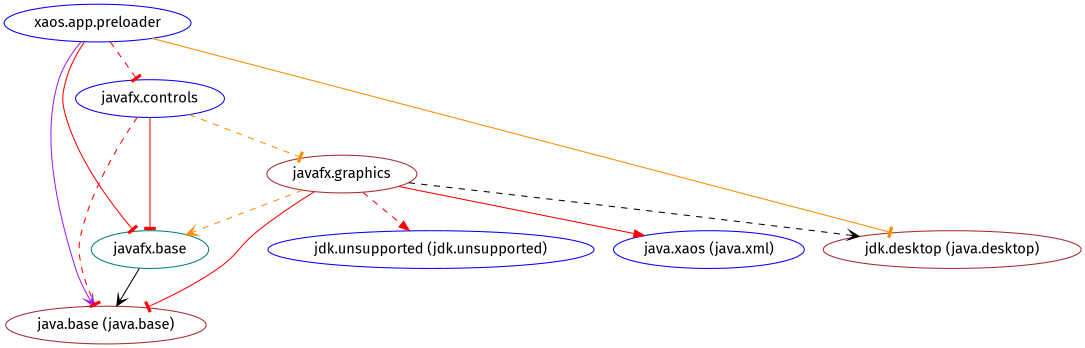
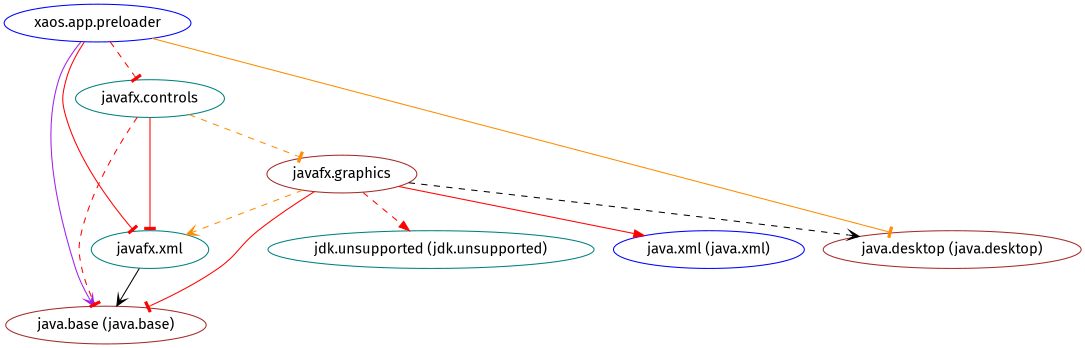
(150, 99) -> (150, 99)
(150, 250) -> (150, 250)
(431, 250) -> (431, 250)
(709, 250) -> (709, 250)
(952, 250) -> (952, 250)
